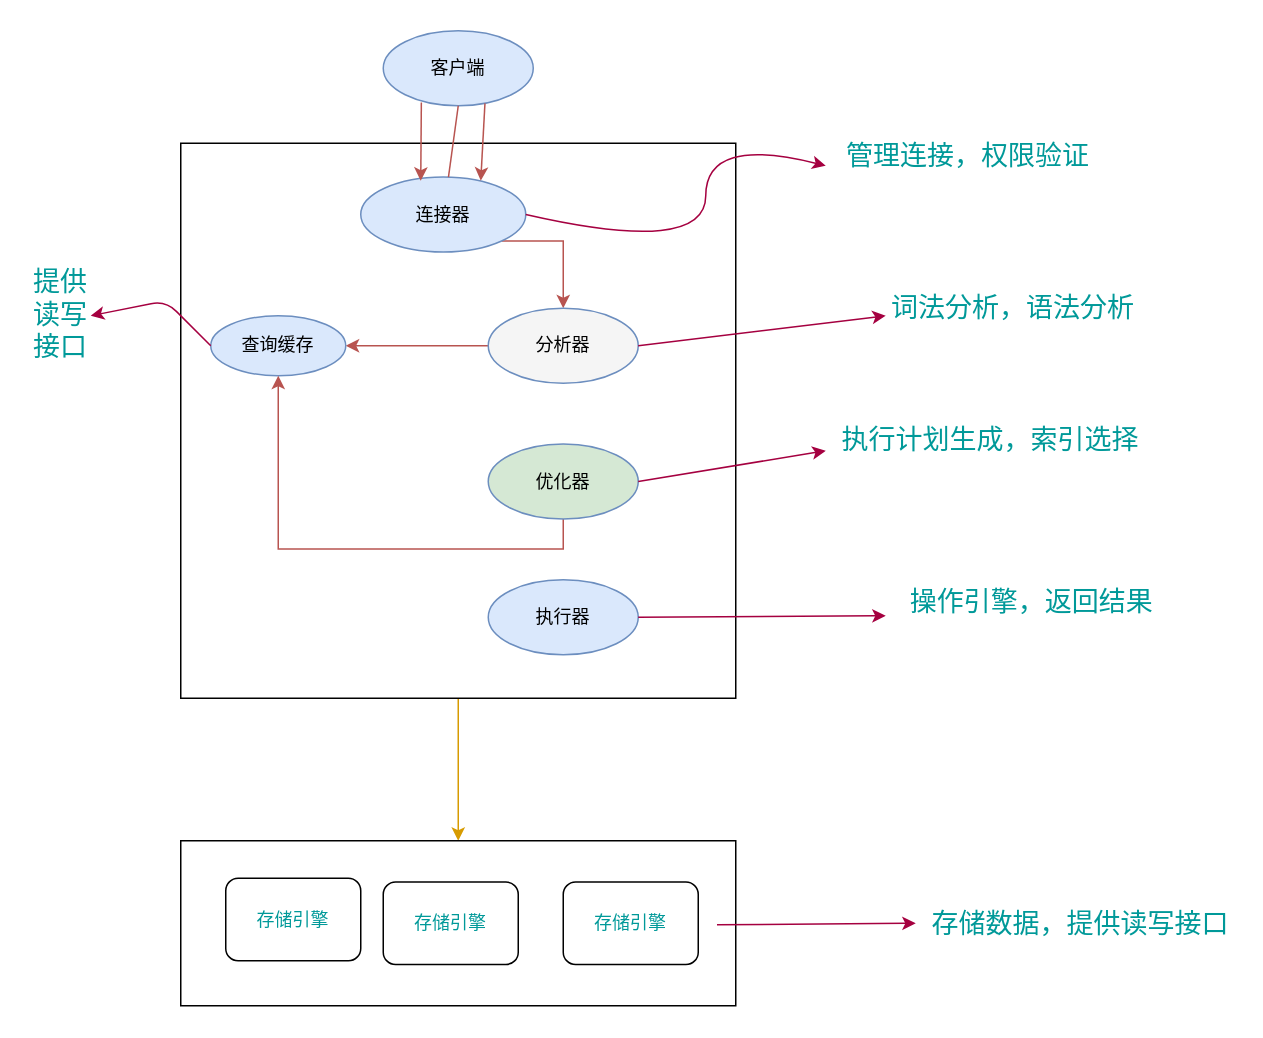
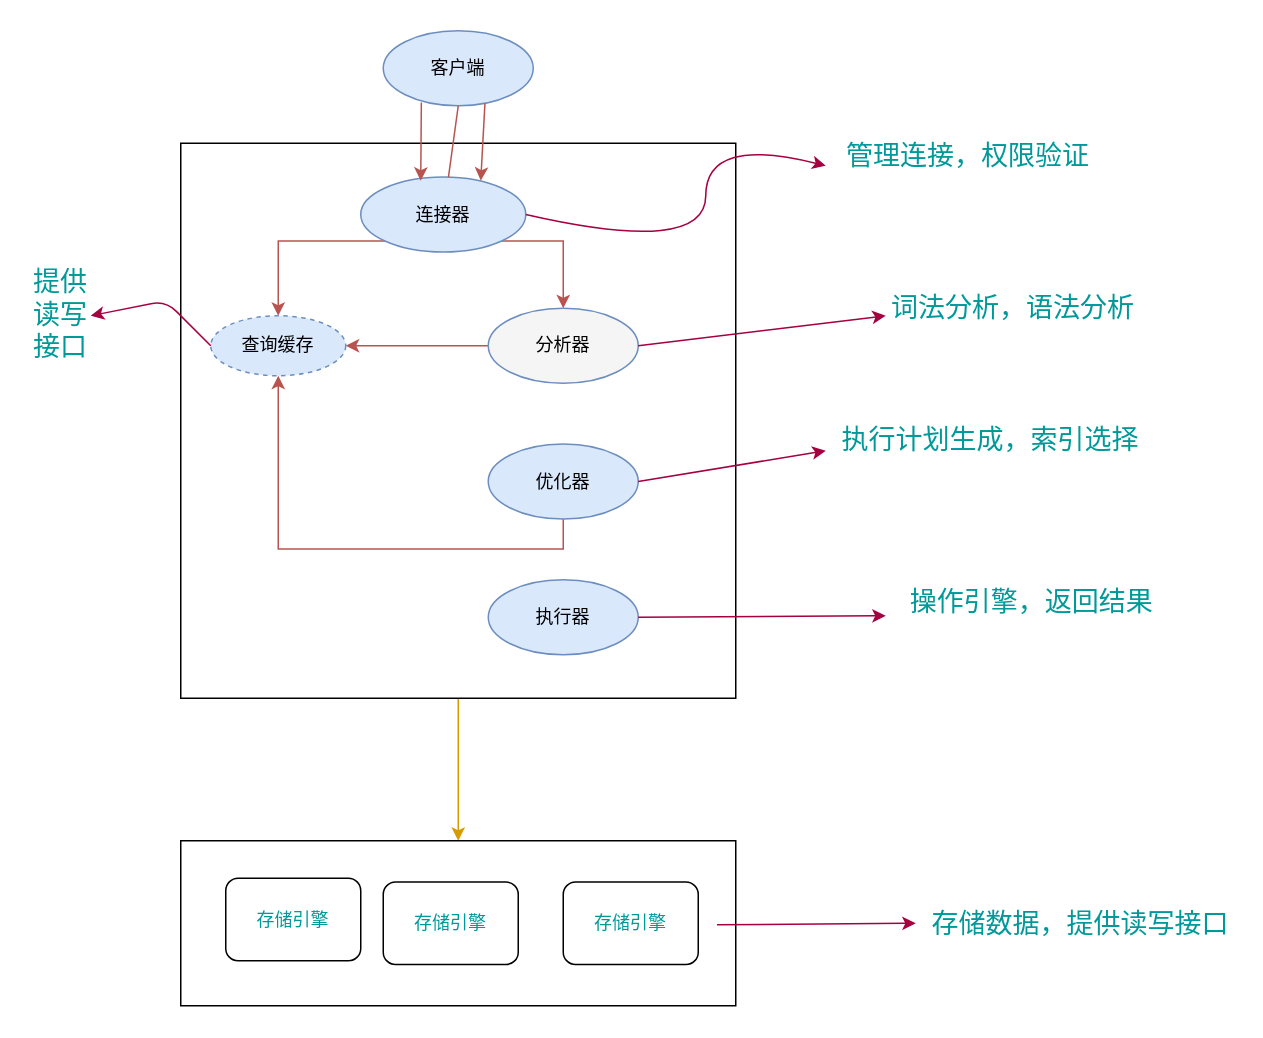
none -> (299, 241)
(278, 346) -> (278, 346)
(563, 482) -> (563, 482)
